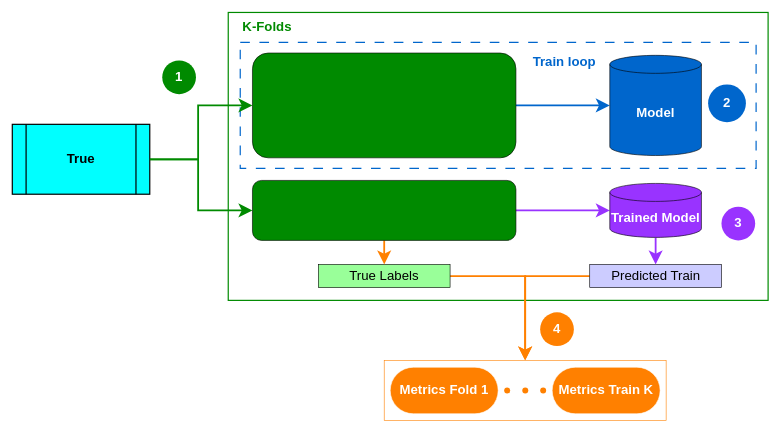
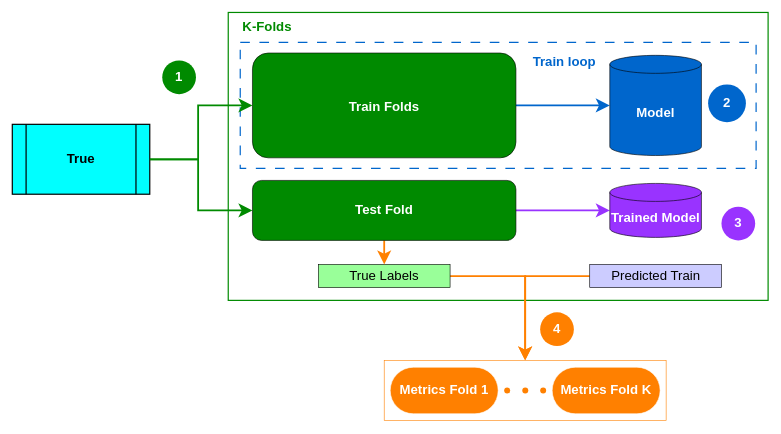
none -> (384, 107)
none -> (384, 210)
(656, 248) -> none
(606, 390) -> (606, 390)
